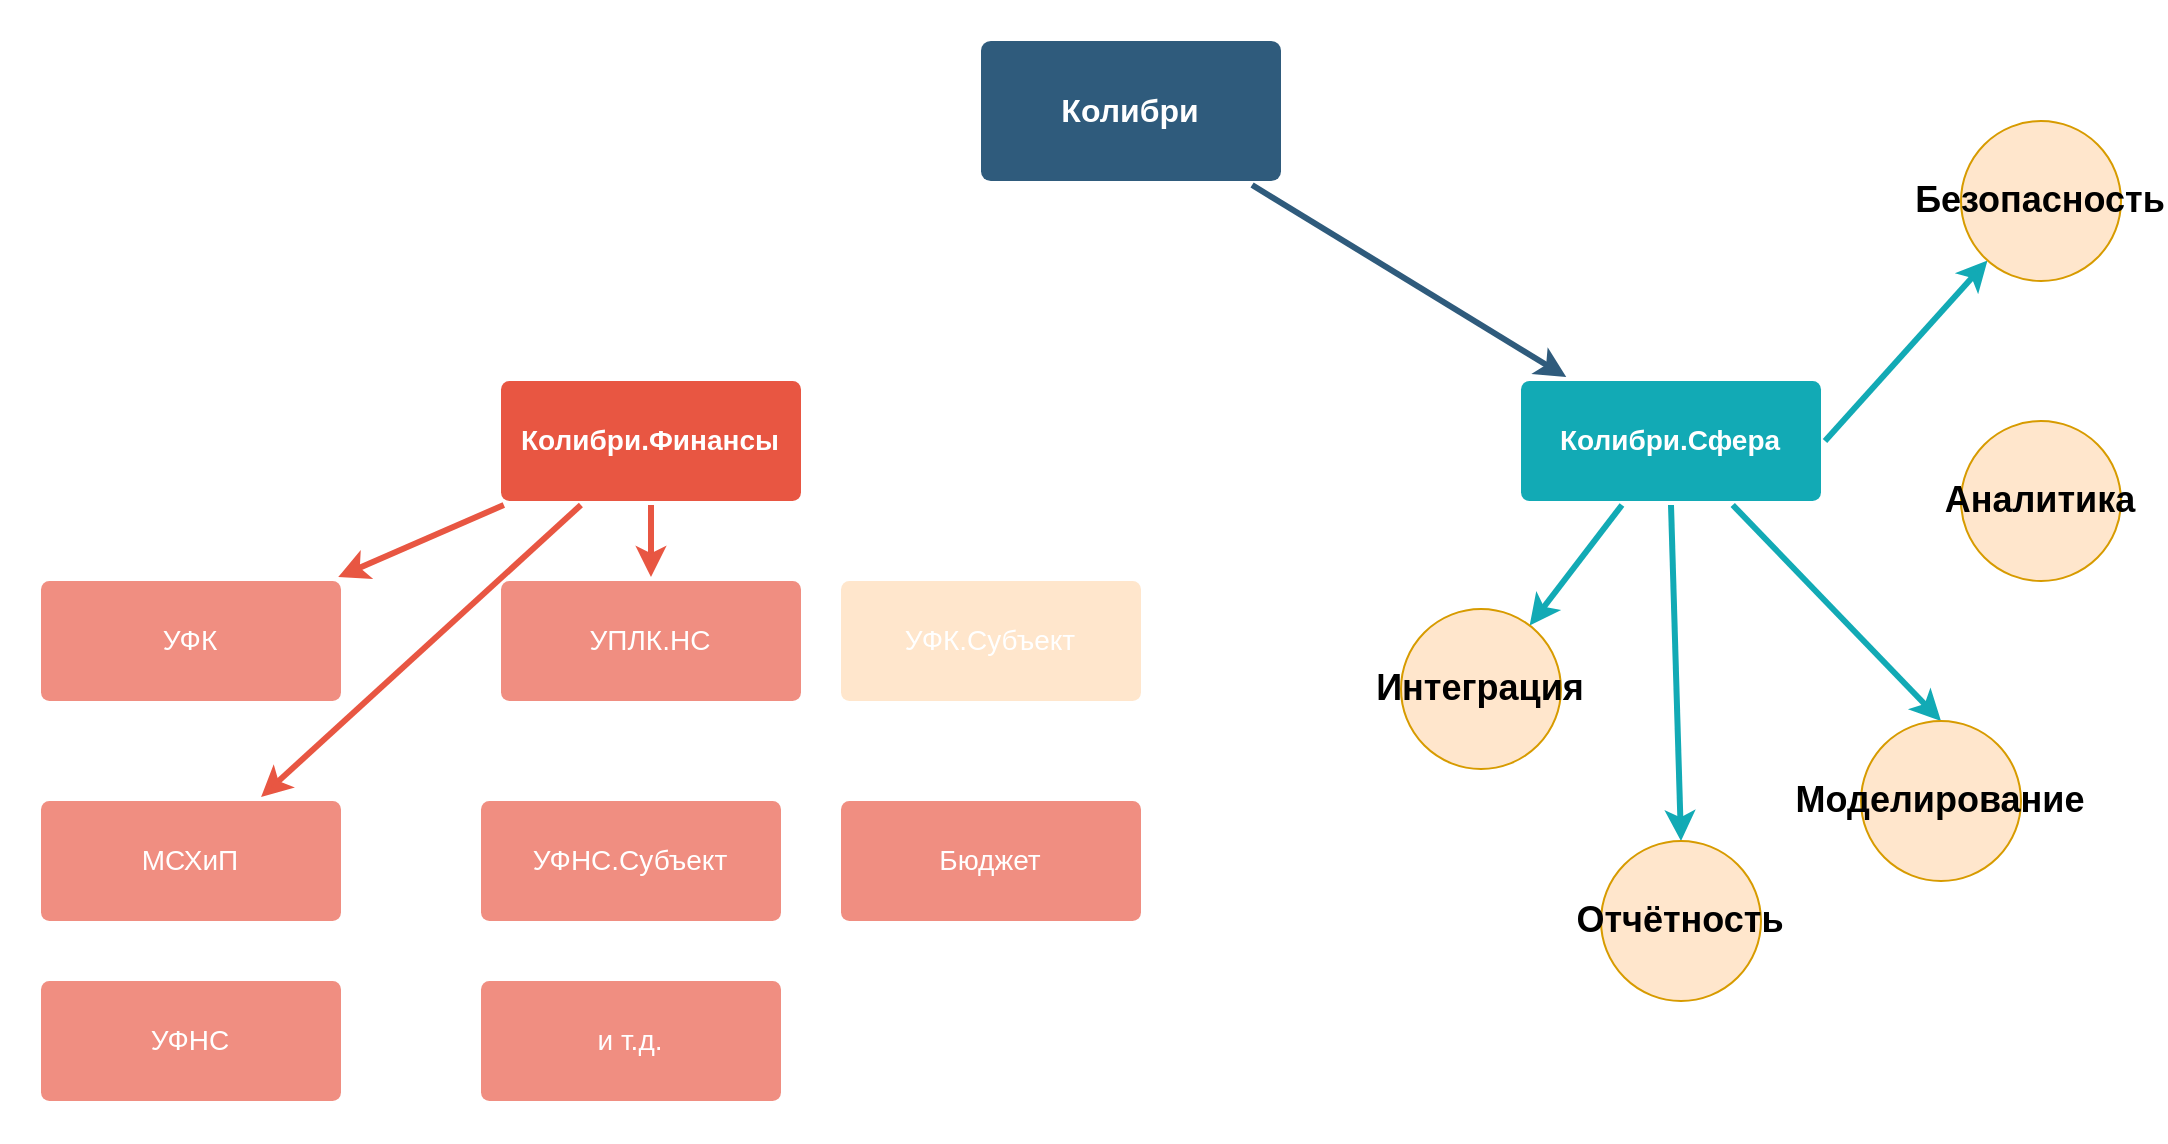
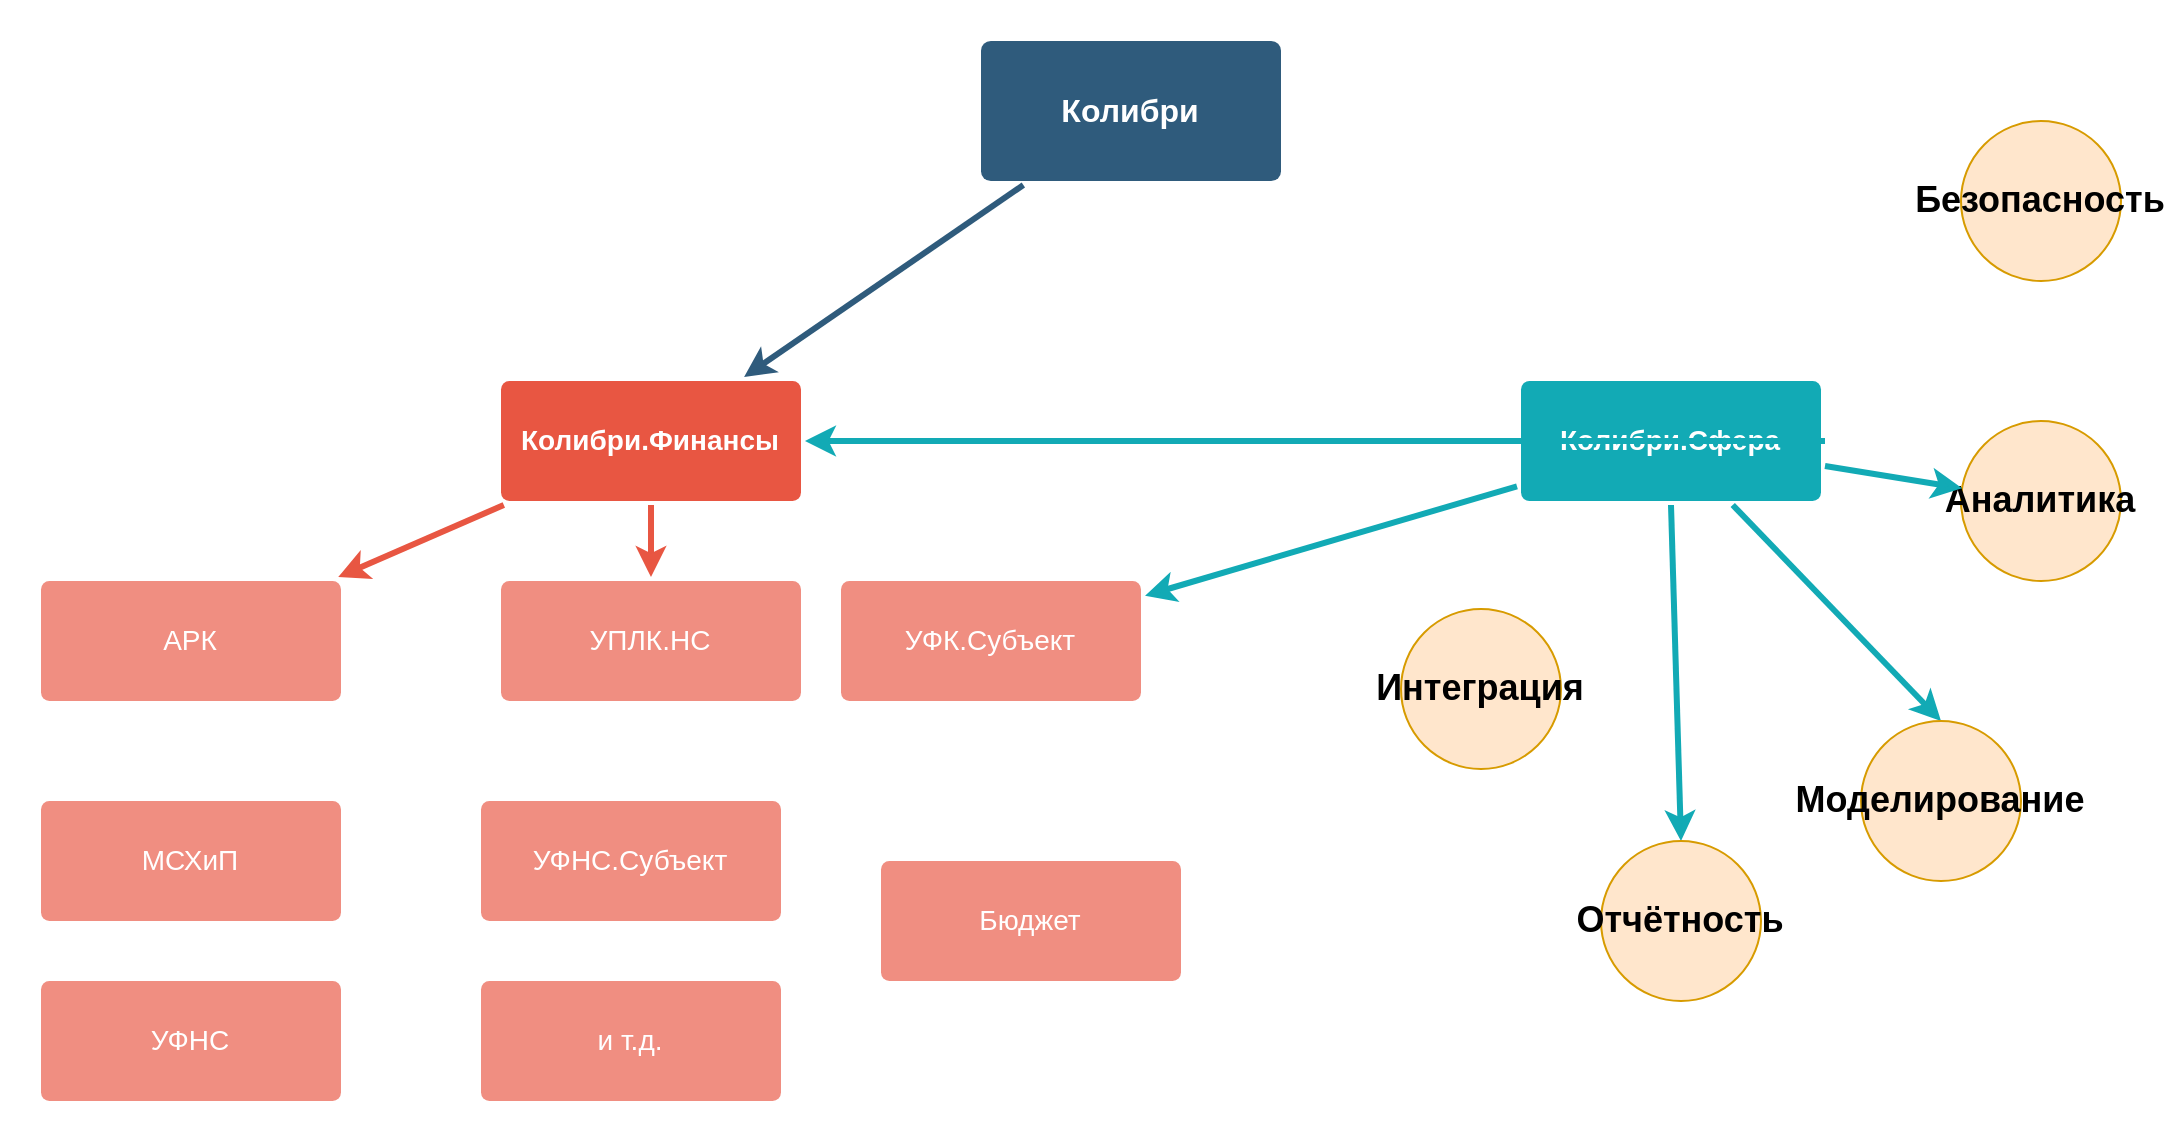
(1400, 275) -> (892, 275)
(1899, 358) -> (1173, 441)
none -> (1884, 475)
(1582, 557) -> (1341, 538)
(191, 641) -> (191, 641)
(991, 641) -> (991, 641)
(428, 644) -> none
(991, 861) -> (1031, 921)
